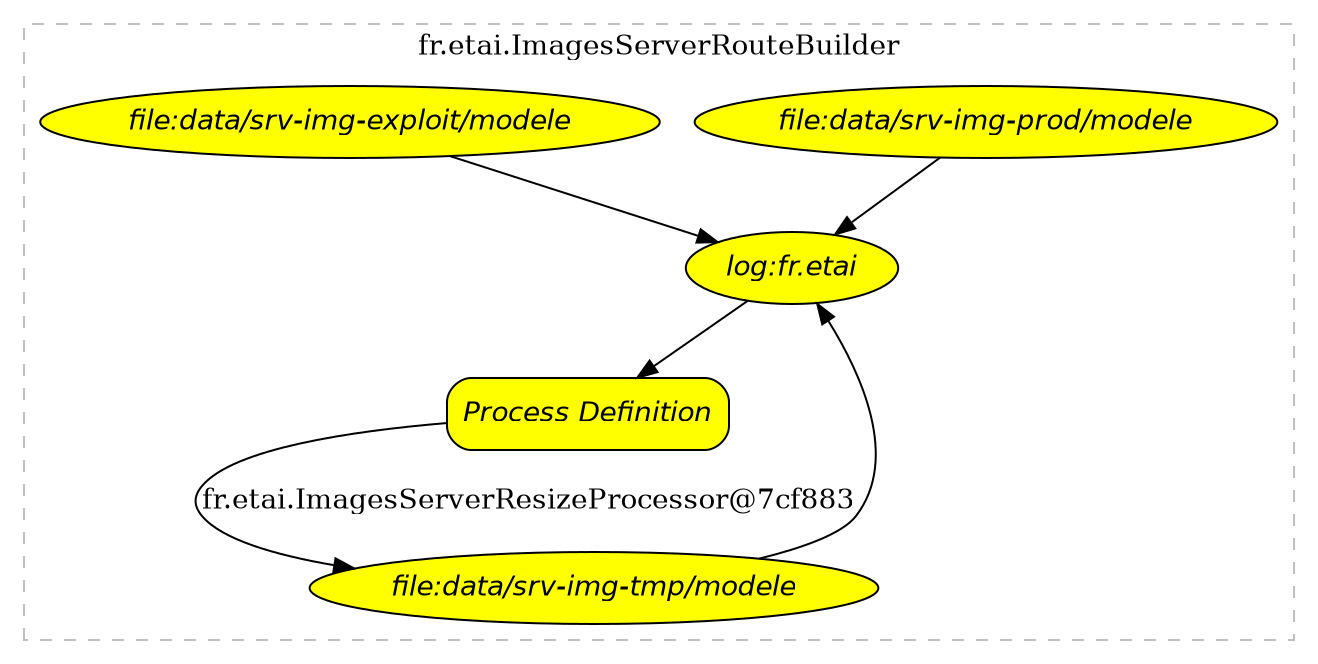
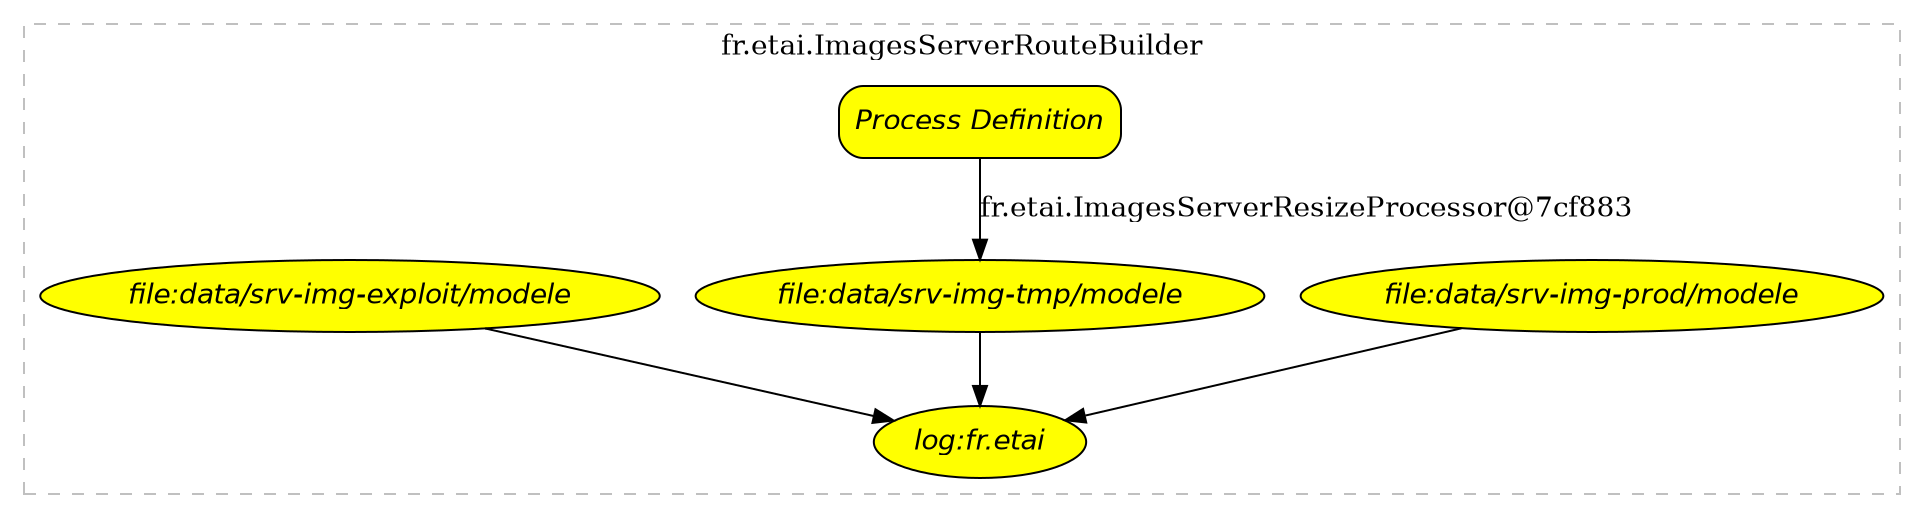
(701, 334) -> none
